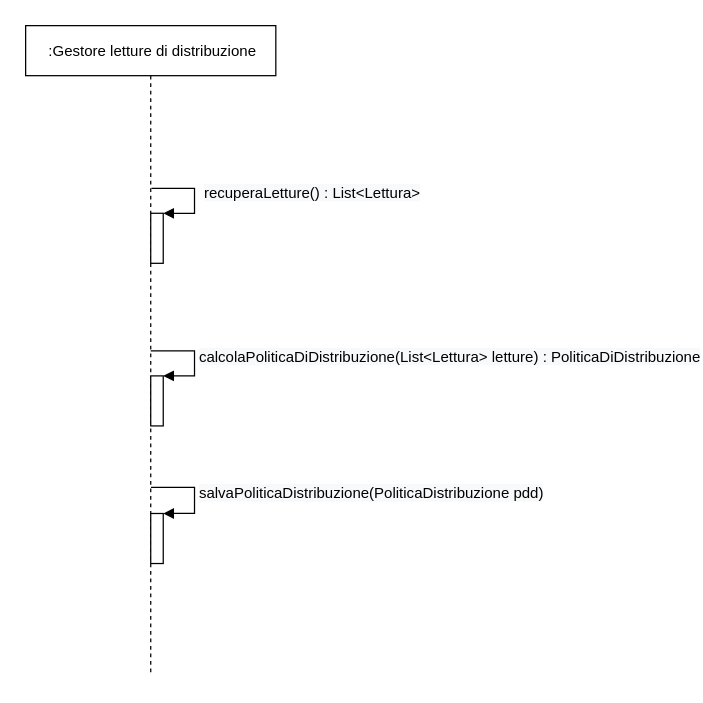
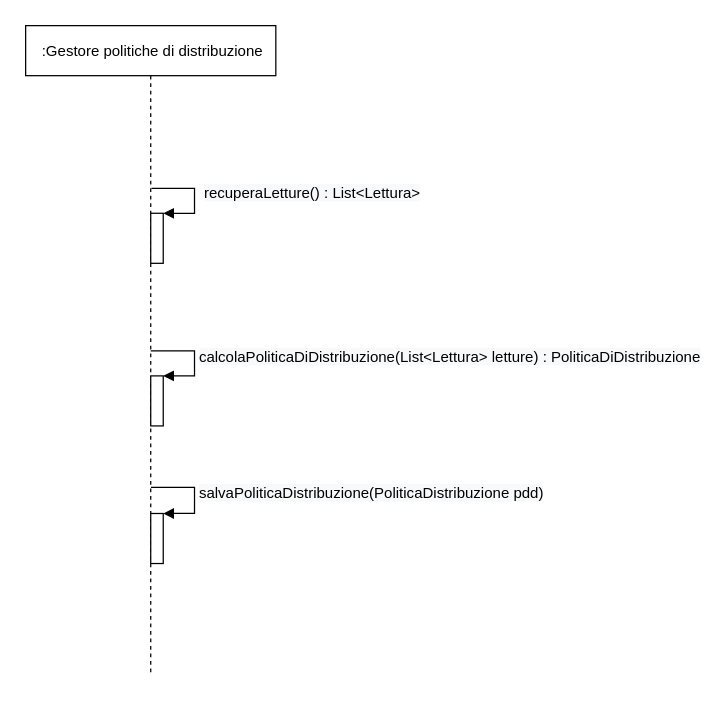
(150, 51) -> (150, 51)
